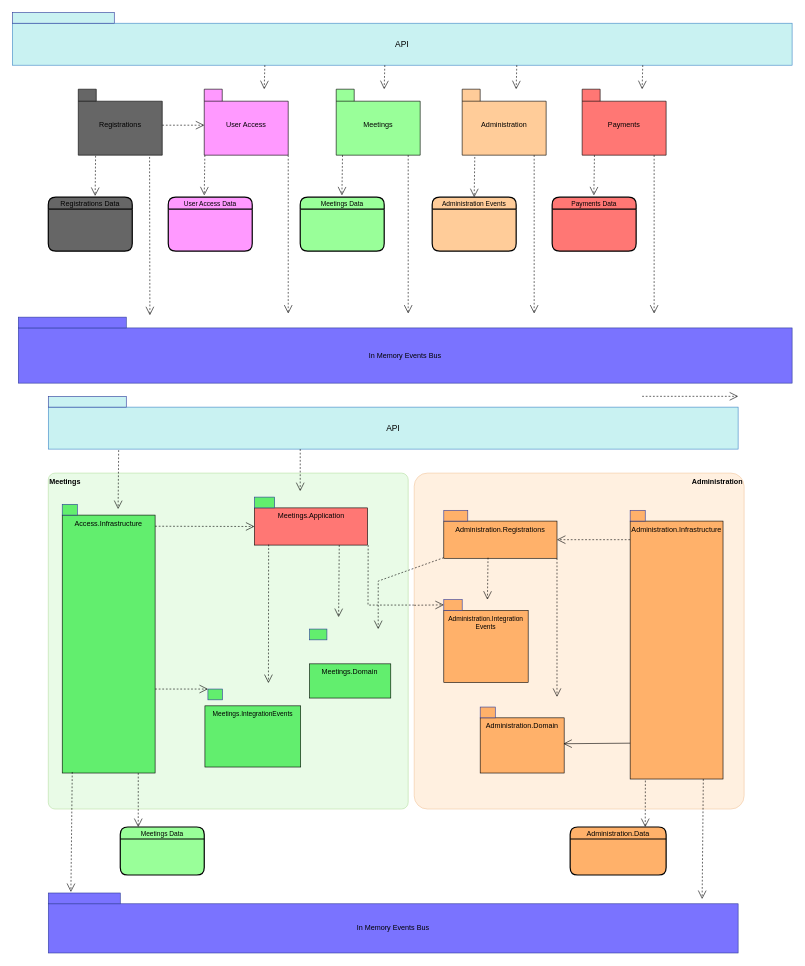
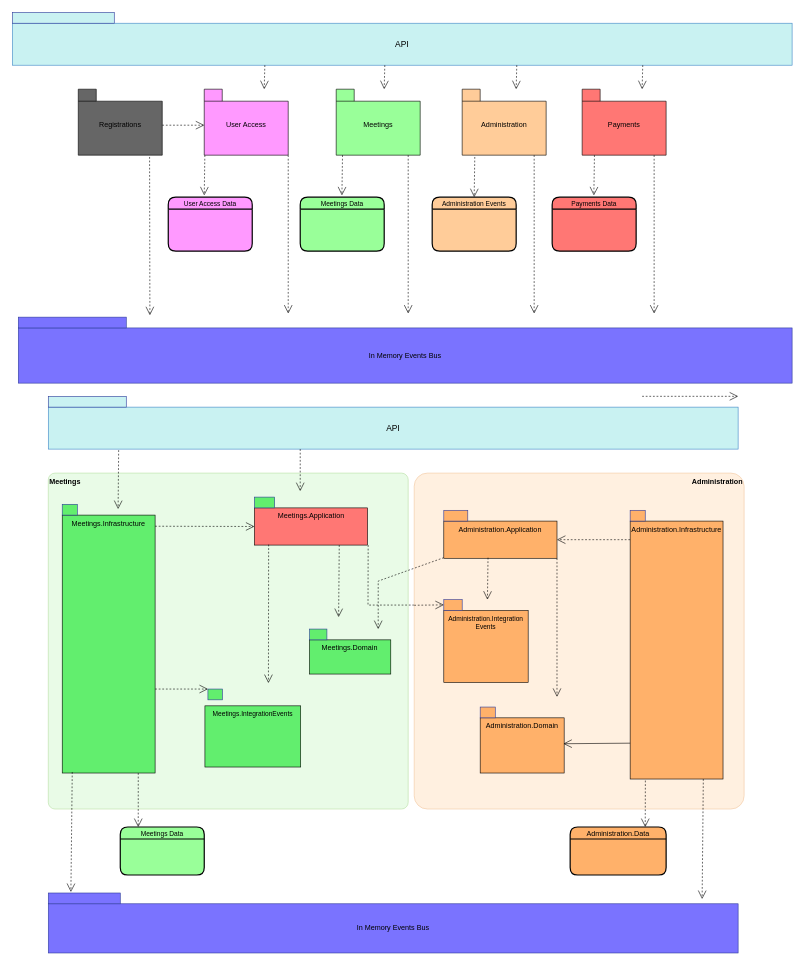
(95, 175) -> none
(90, 224) -> none
(109, 524) -> (109, 524)
(500, 530) -> (500, 530)
(350, 681) -> (350, 657)
